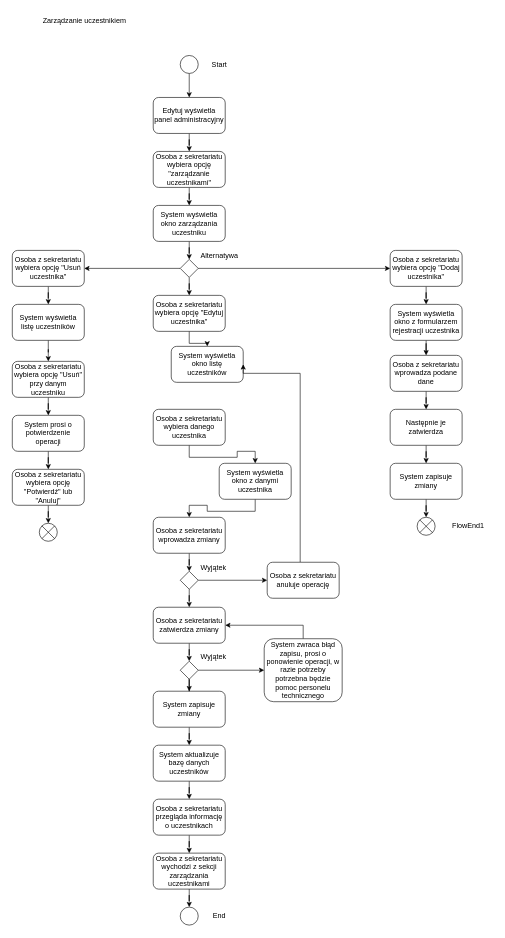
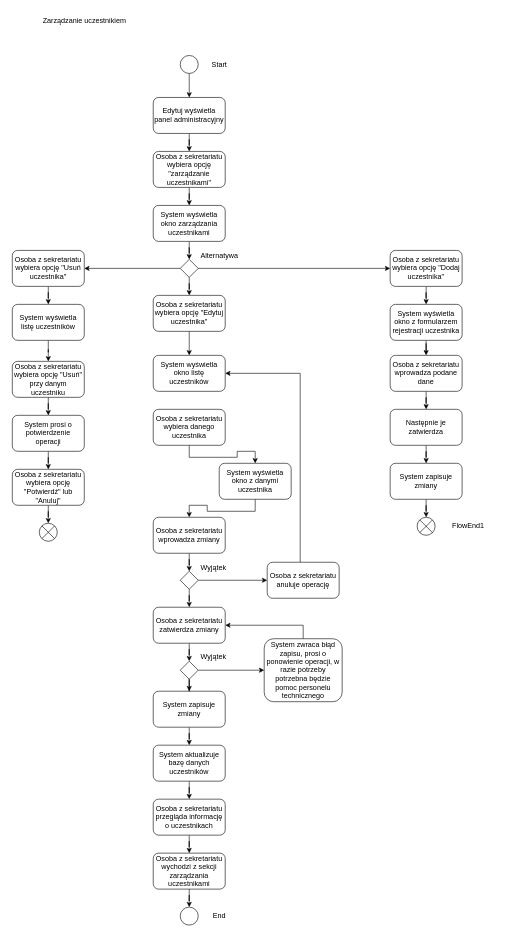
(189, 224) -> (189, 224)
(207, 365) -> (189, 374)
